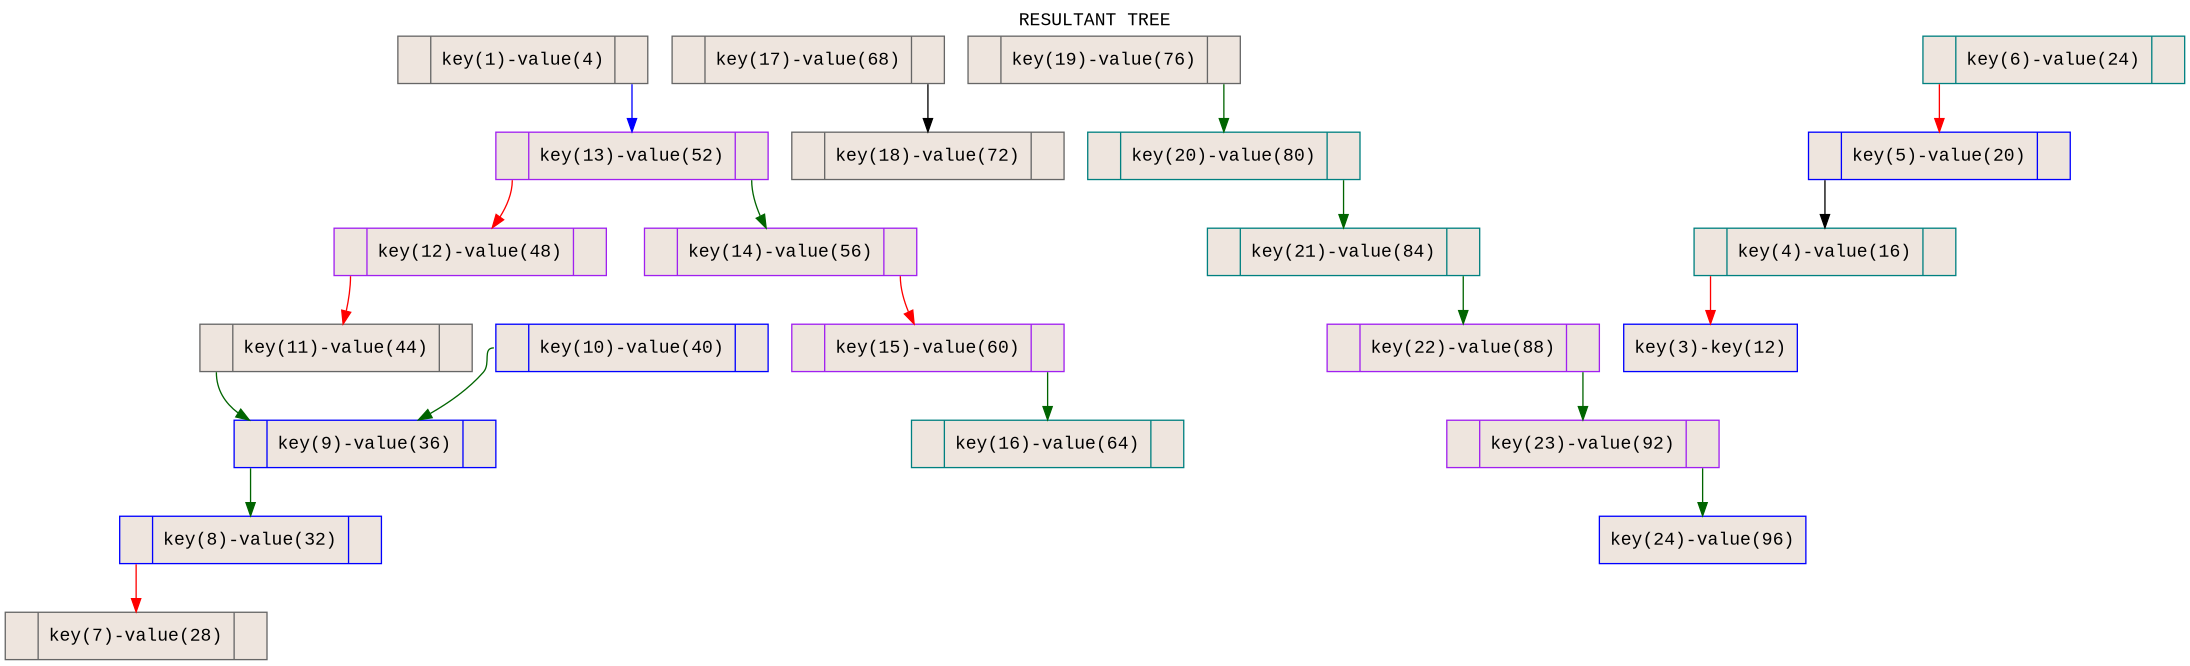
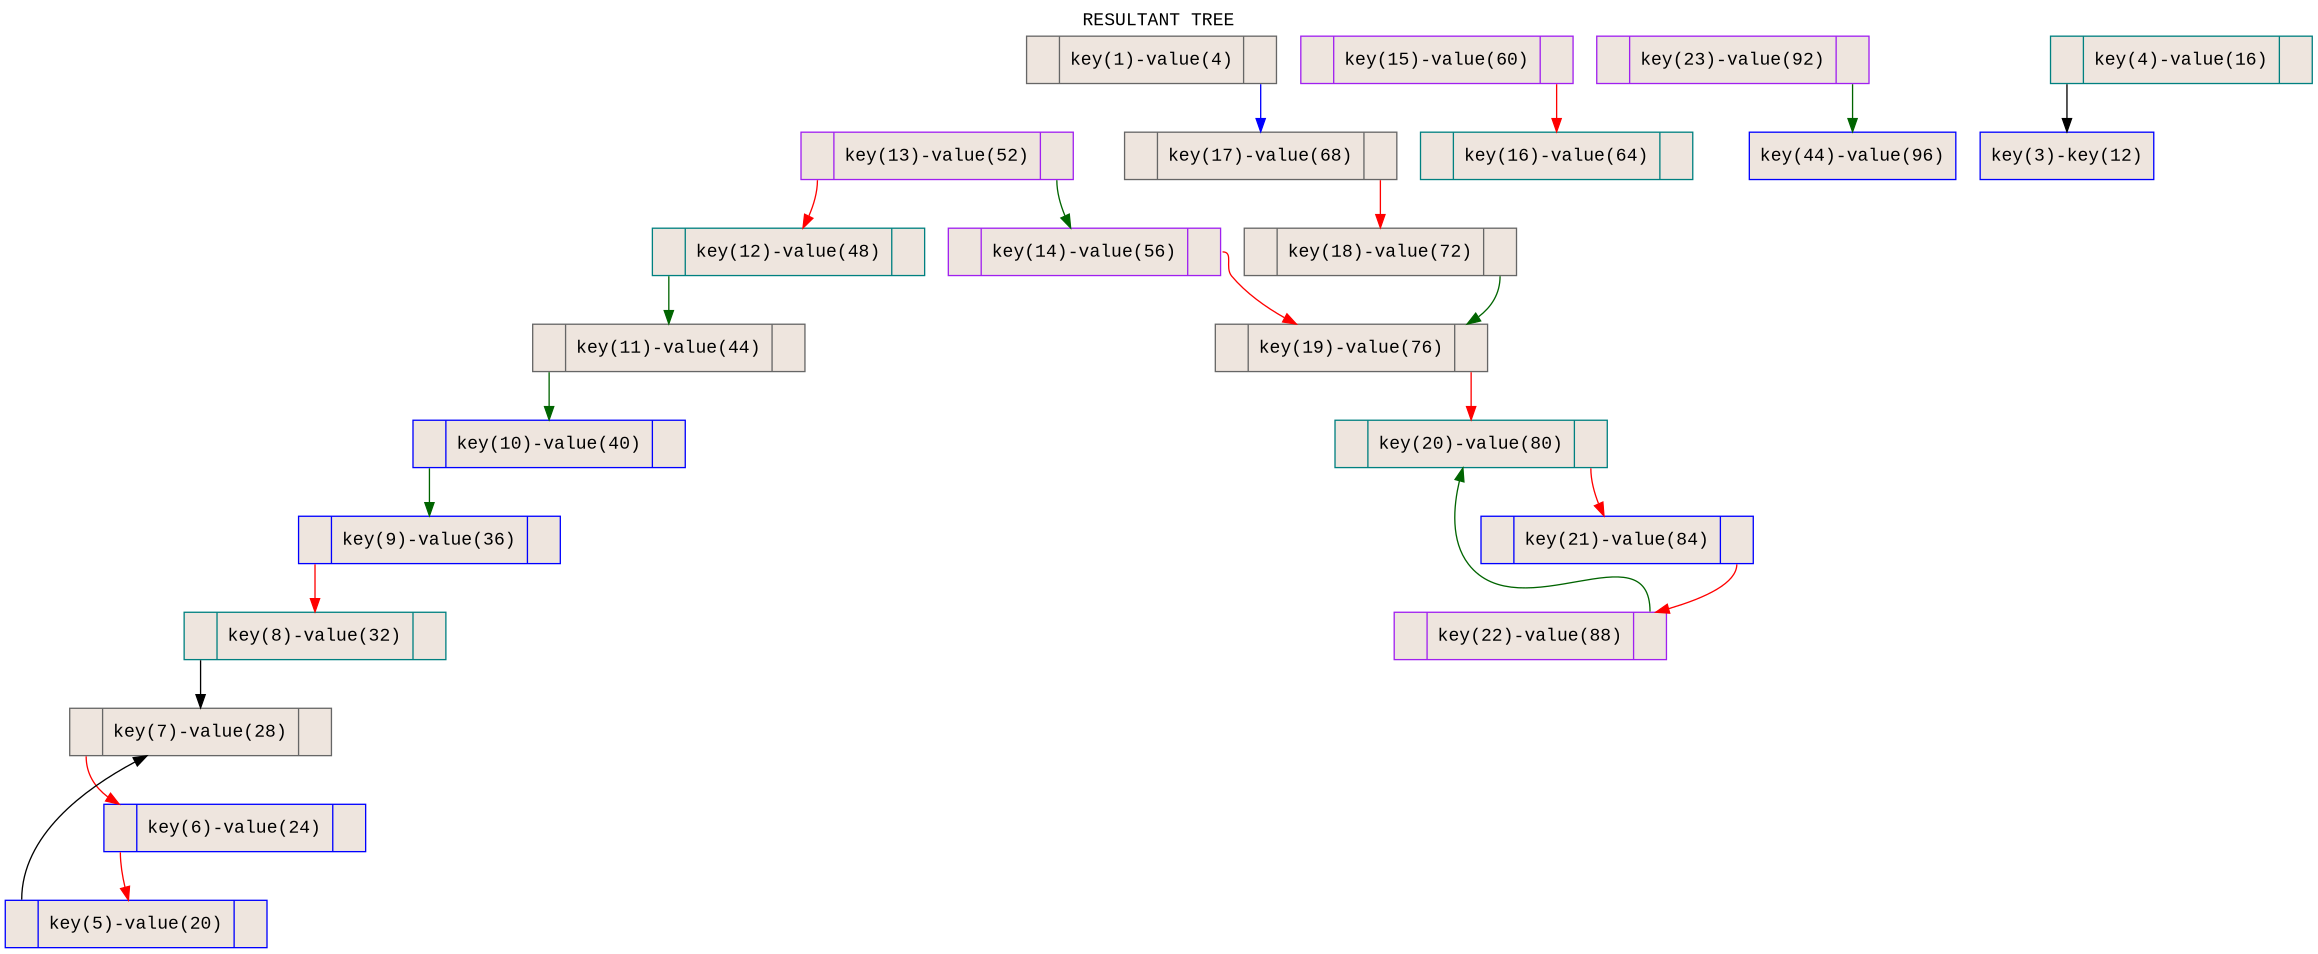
(2054, 60) -> (235, 828)
(632, 101) -> (1261, 101)
(928, 101) -> (1380, 197)
(1224, 101) -> (1471, 389)
(1344, 197) -> (1593, 486)
(1825, 197) -> (60, 817)
(470, 252) -> (789, 252)
(1344, 252) -> (1617, 540)
(1463, 293) -> (1709, 594)
(1711, 293) -> (2067, 101)
(349, 294) -> (669, 293)
(903, 294) -> (1245, 290)
none -> (1494, 299)
(1048, 389) -> (1557, 101)
(1583, 389) -> (1524, 587)
(222, 395) -> (549, 389)
(251, 485) -> (315, 581)
(251, 540) -> (315, 636)
(1703, 540) -> (1853, 156)
(136, 581) -> (201, 677)
none -> (91, 778)
